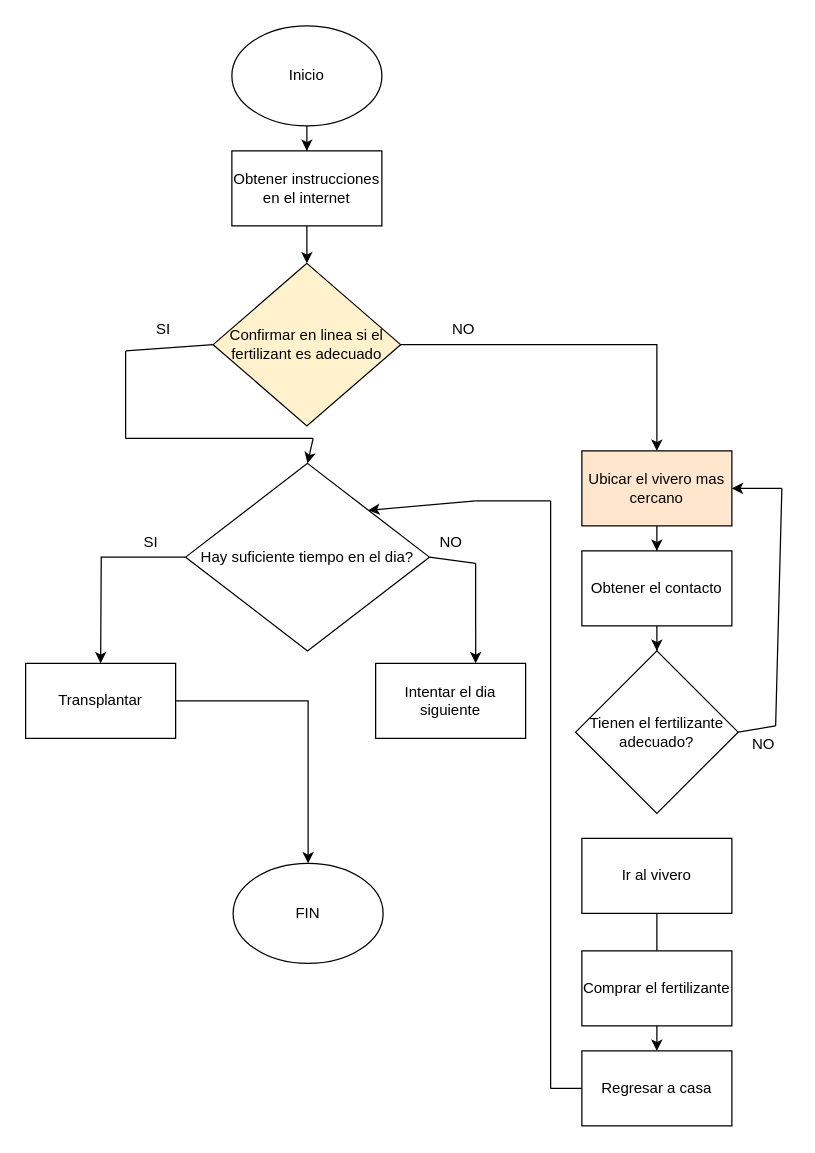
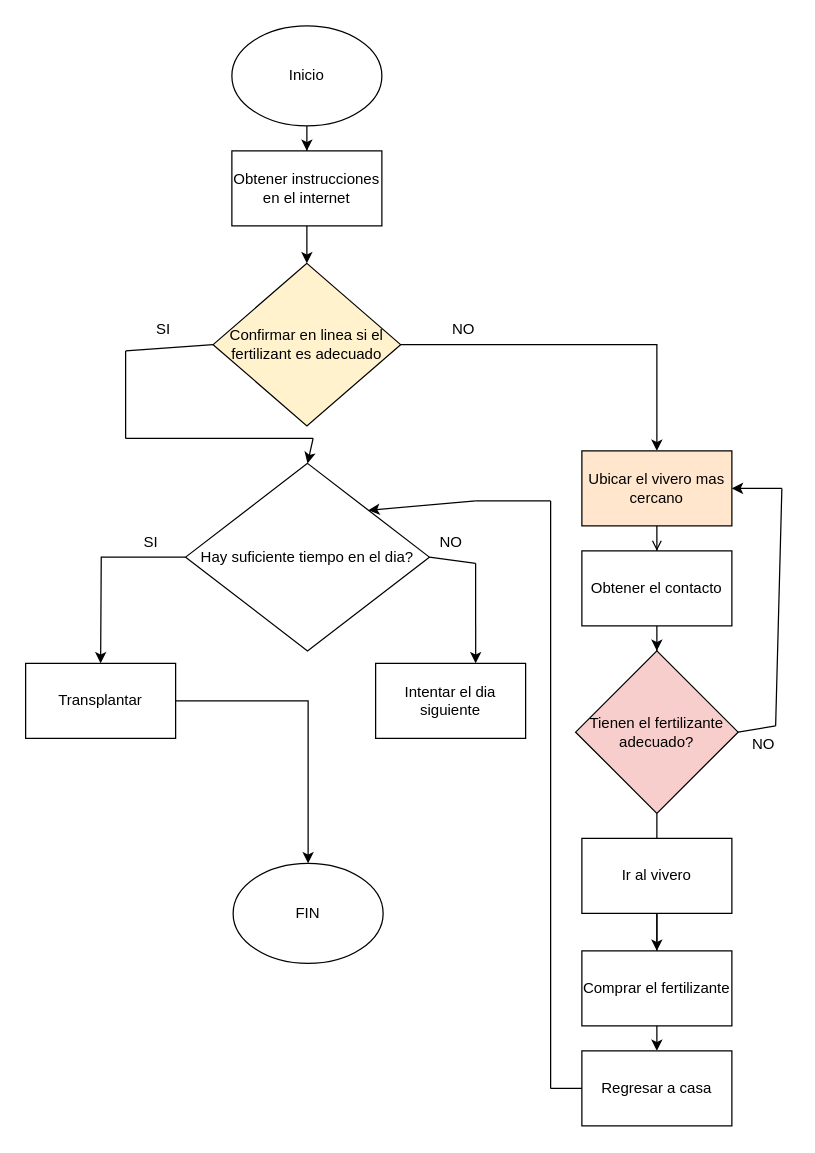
(657, 541) -> (657, 542)
(657, 732) -> (657, 732)
none -> (657, 826)
